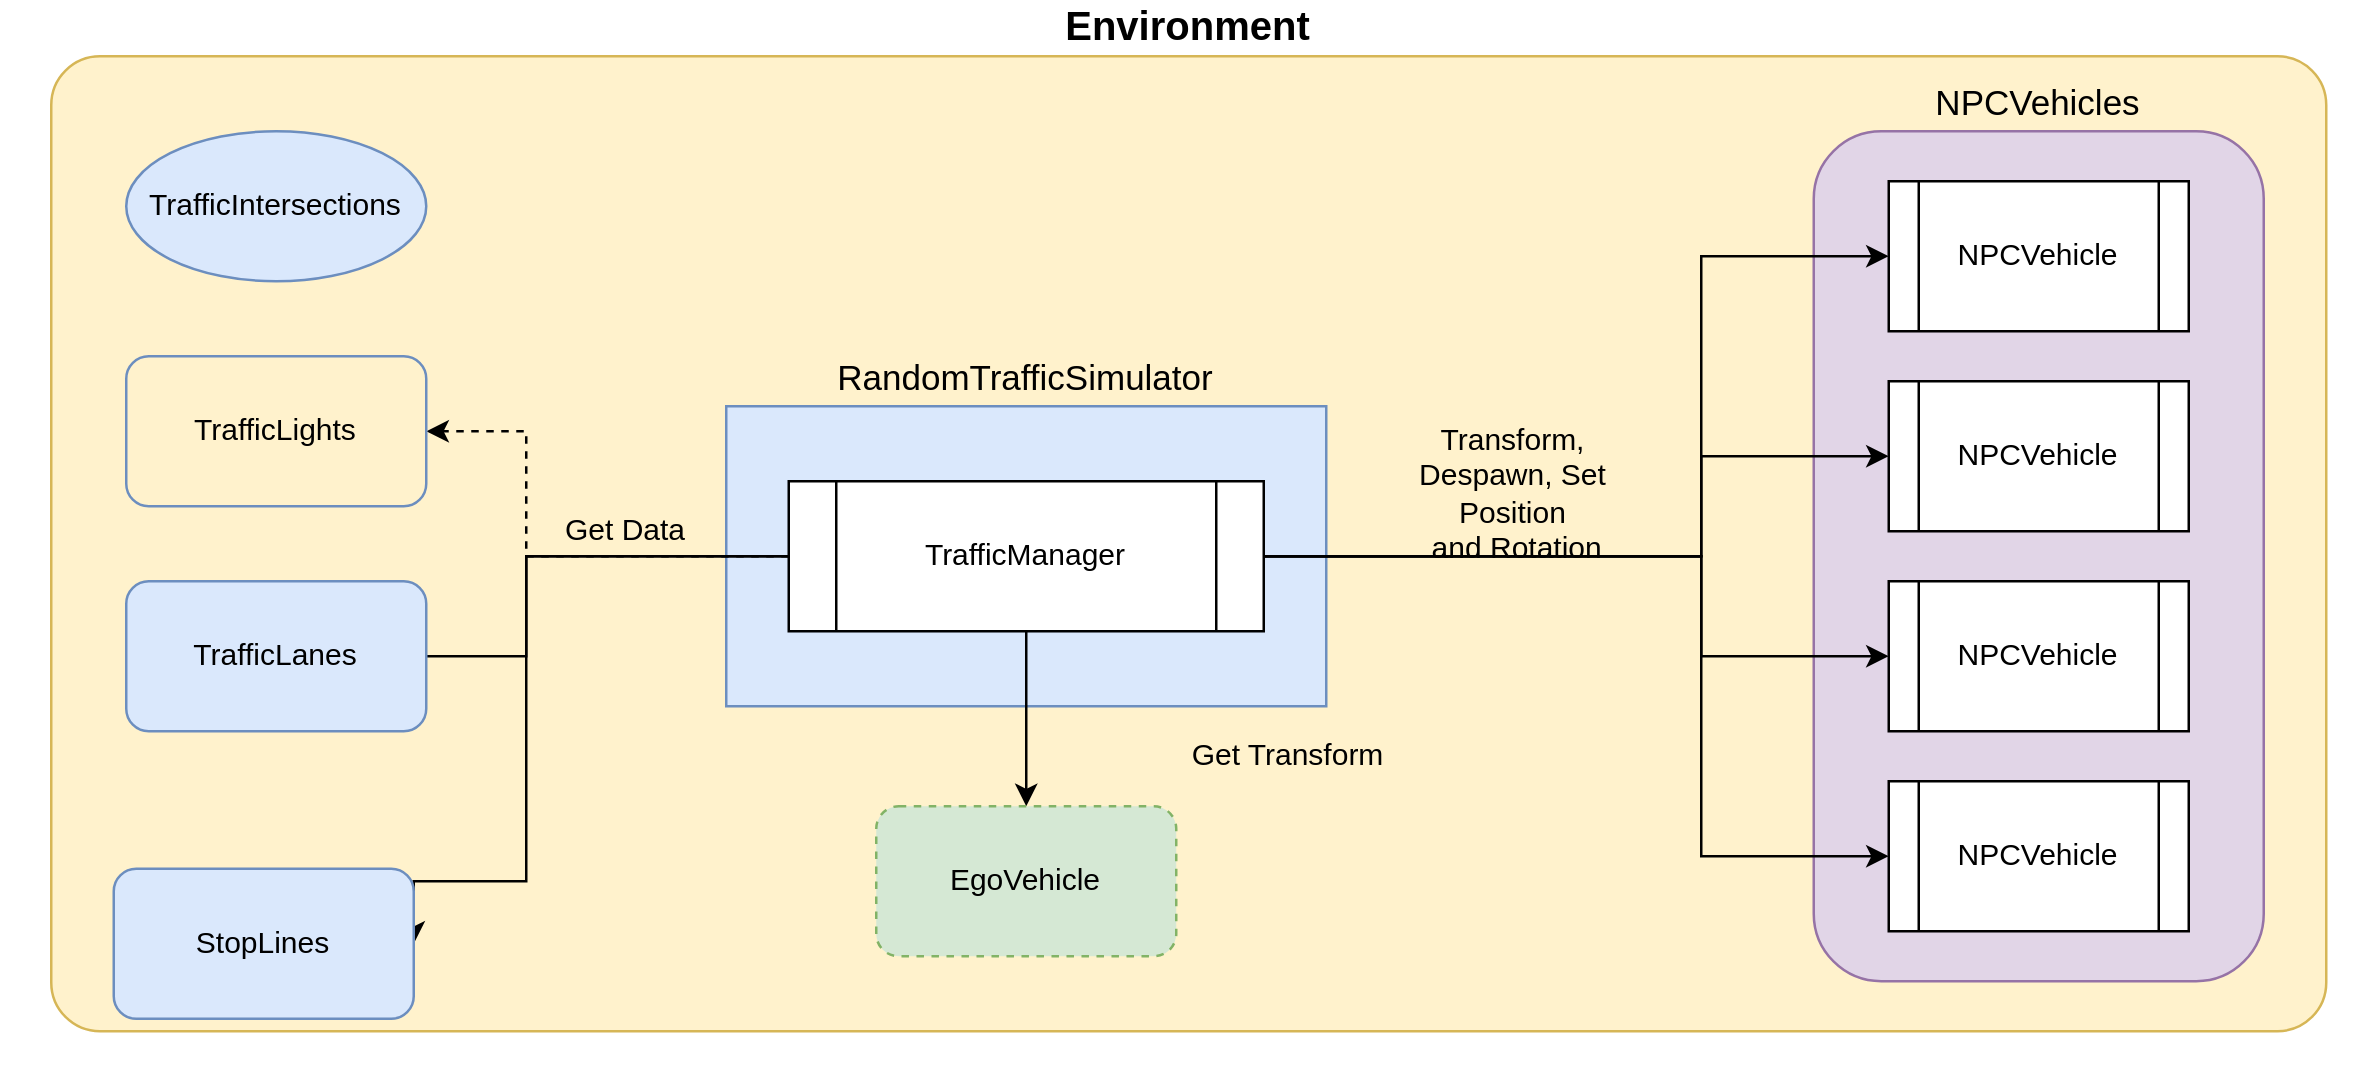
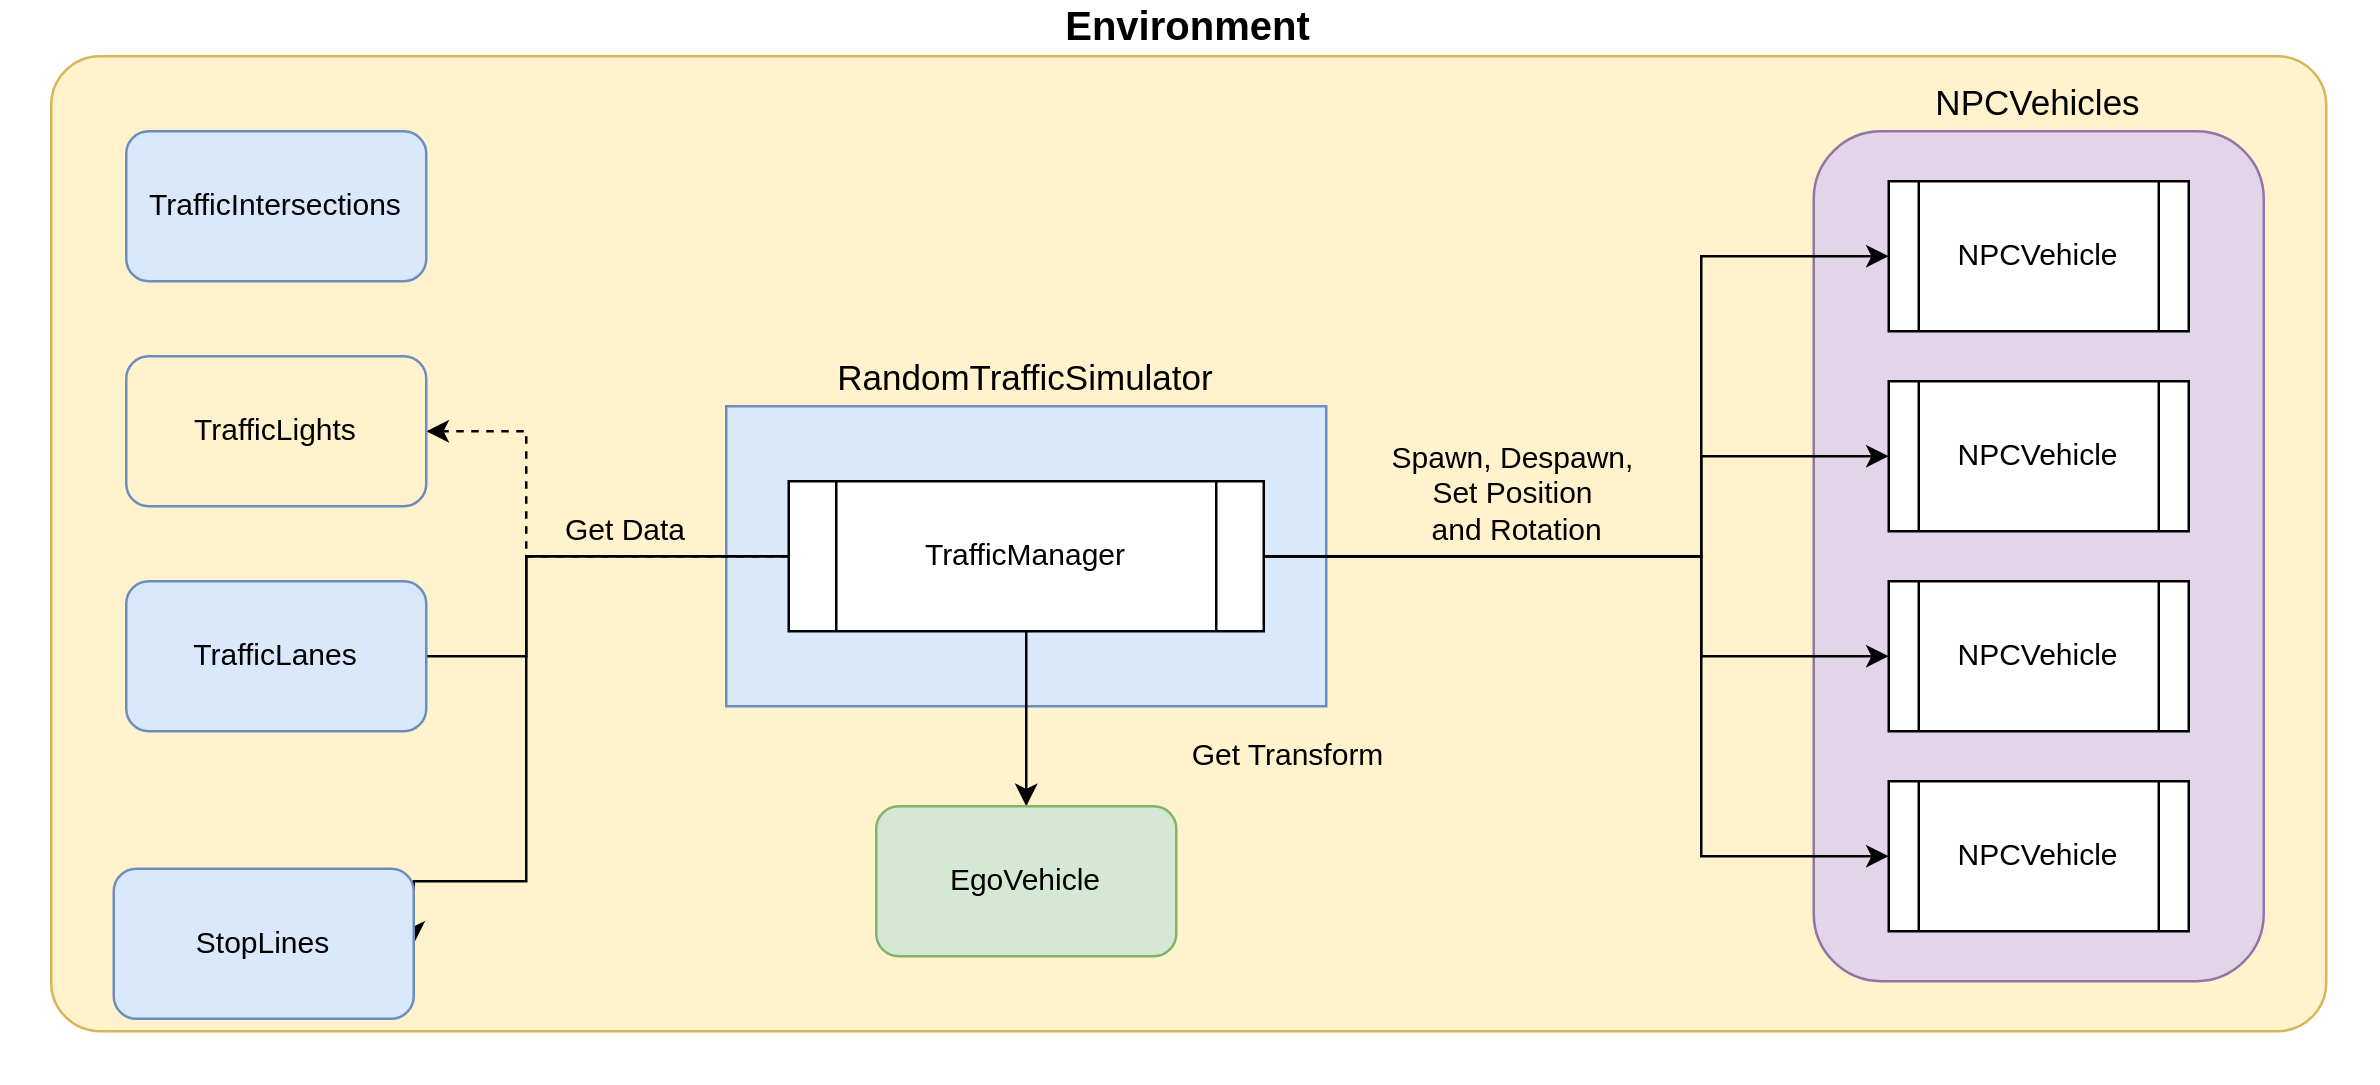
(276, 206) -> (276, 206)
(1514, 494) -> (1514, 494)
(1026, 881) -> (1026, 881)
